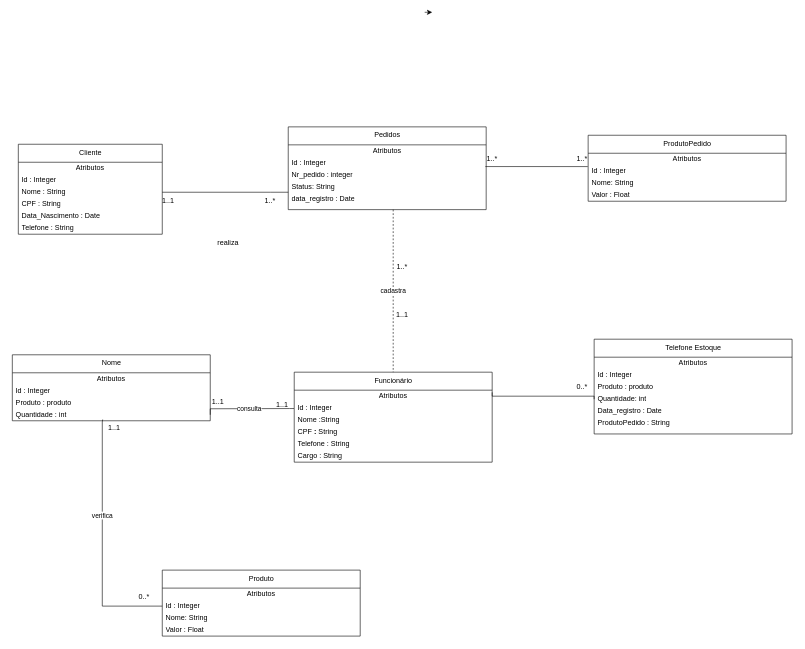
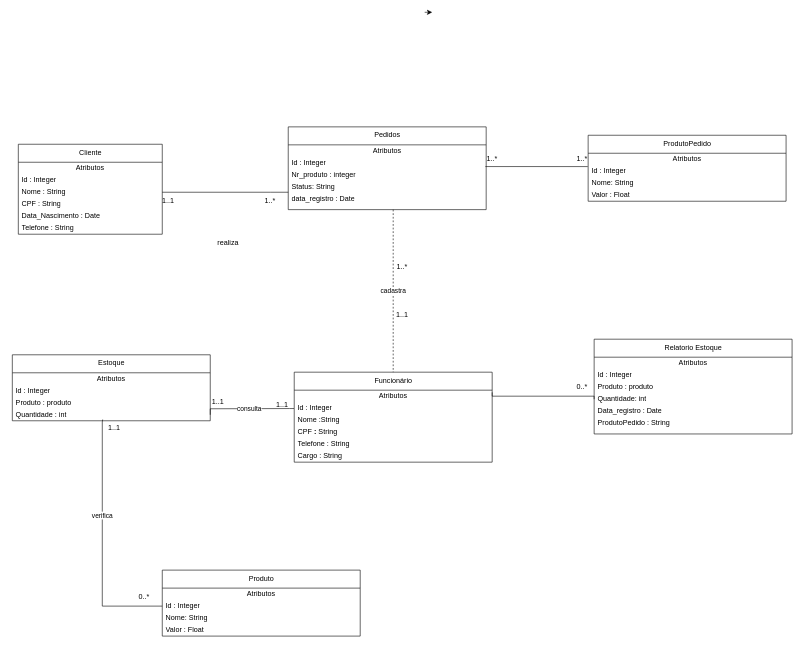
(326, 175) -> (328, 175)
(694, 348) -> (694, 348)
(112, 363) -> (112, 363)
